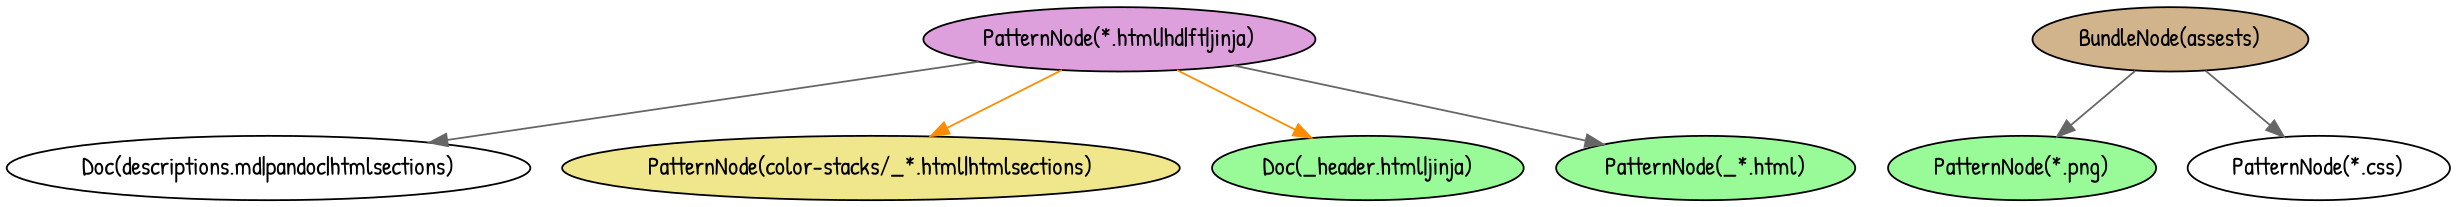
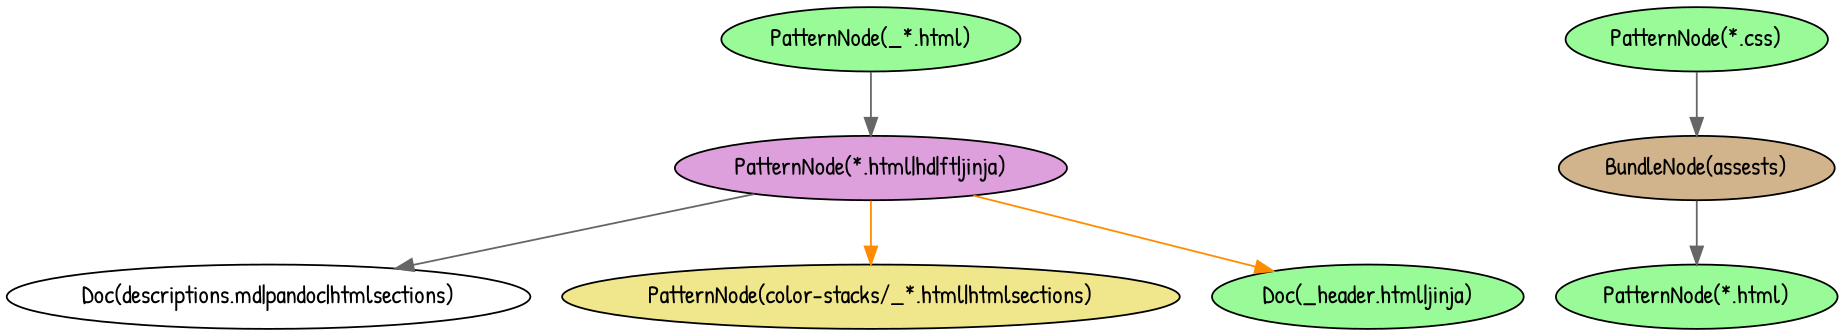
(2238, 98) -> (1697, 95)
(1410, 103) -> (871, 95)
(2022, 168) -> (1697, 297)
(2319, 168) -> (1697, 39)
